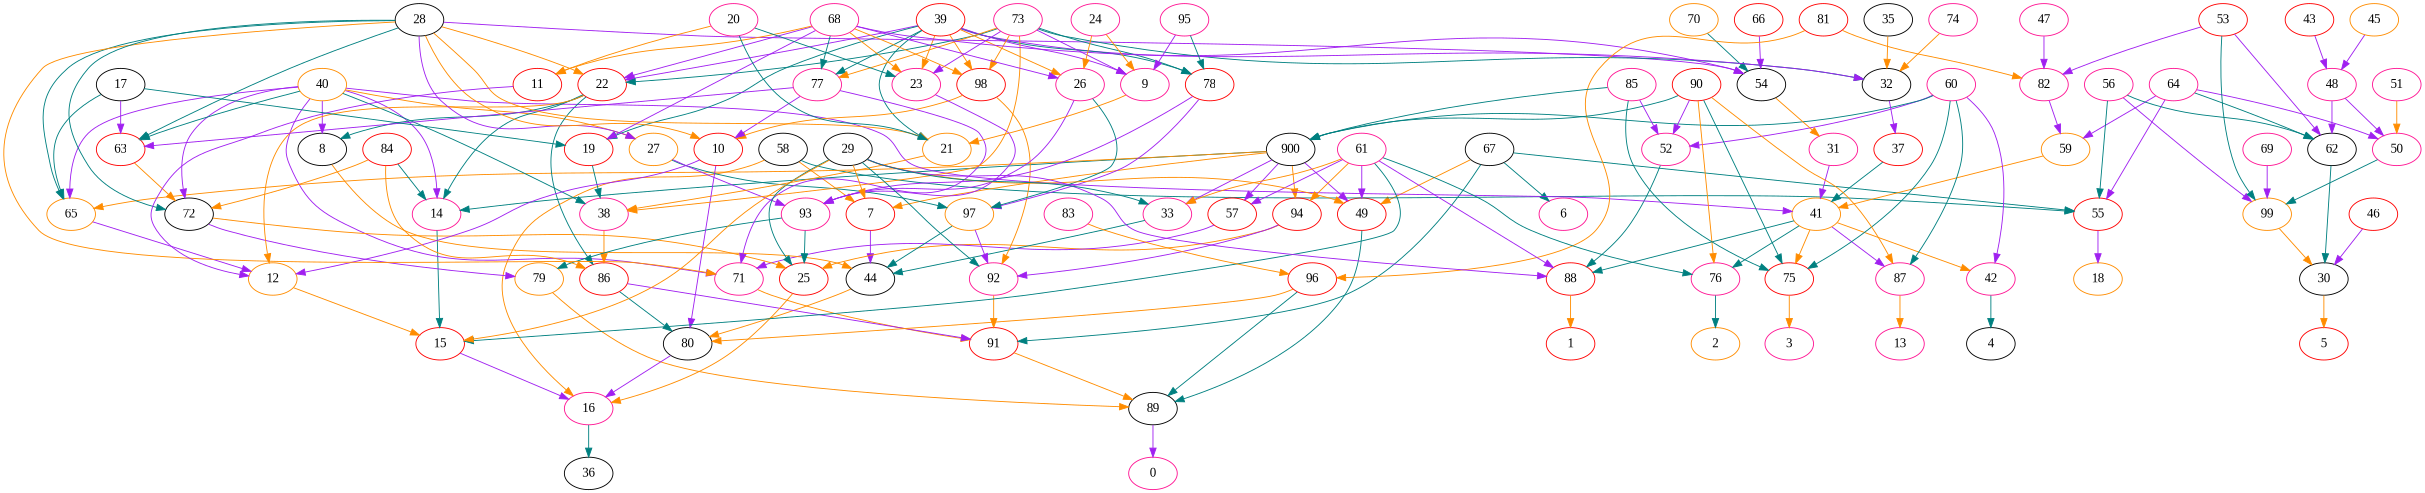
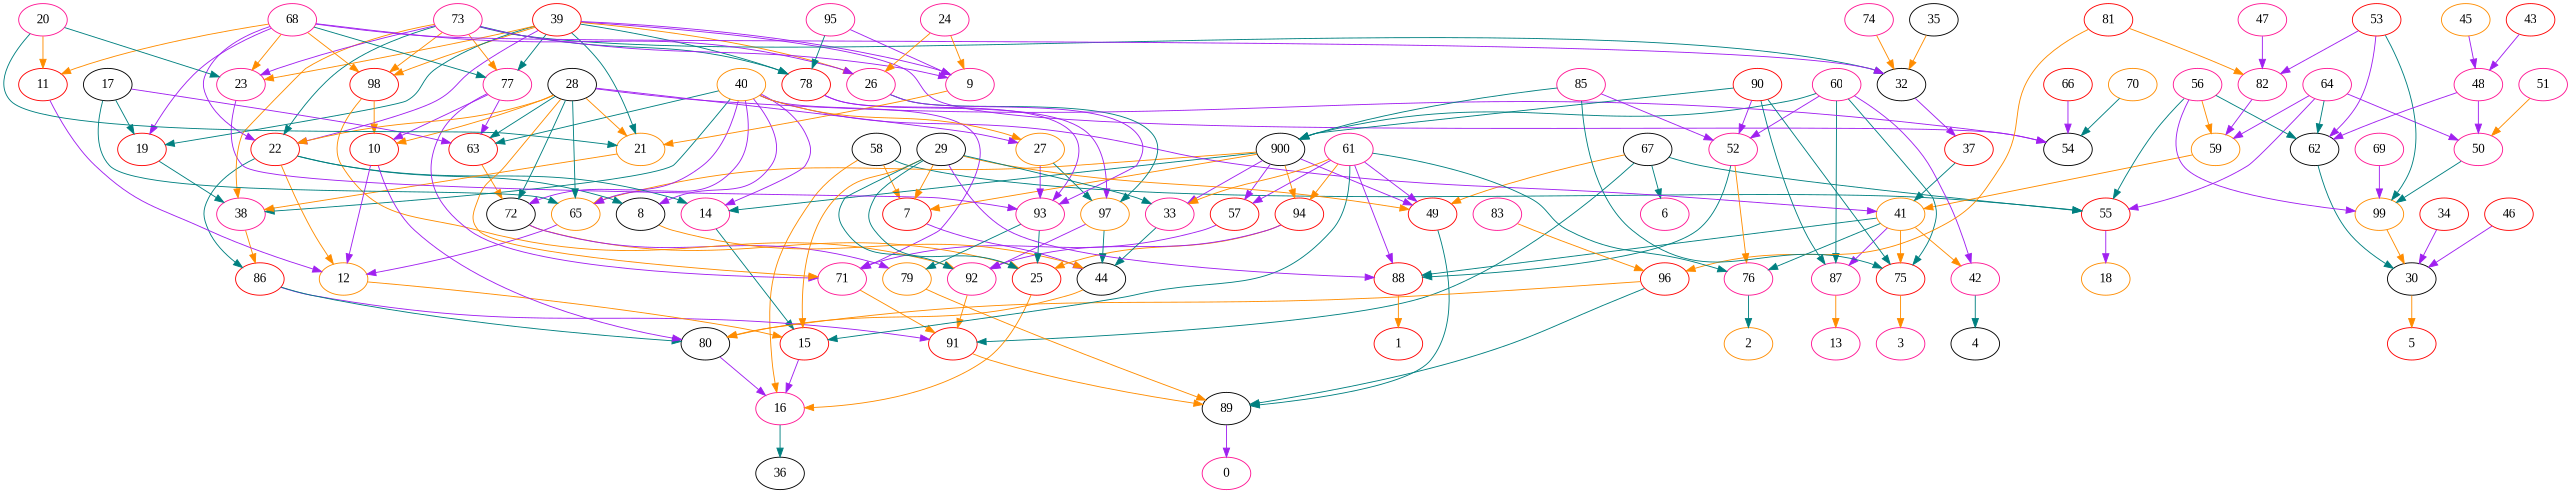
none -> (2205, 113)
(387, 149) -> none
(1833, 149) -> none
(1807, 170) -> (1786, 185)
(1706, 181) -> (1740, 210)
none -> (2444, 214)
